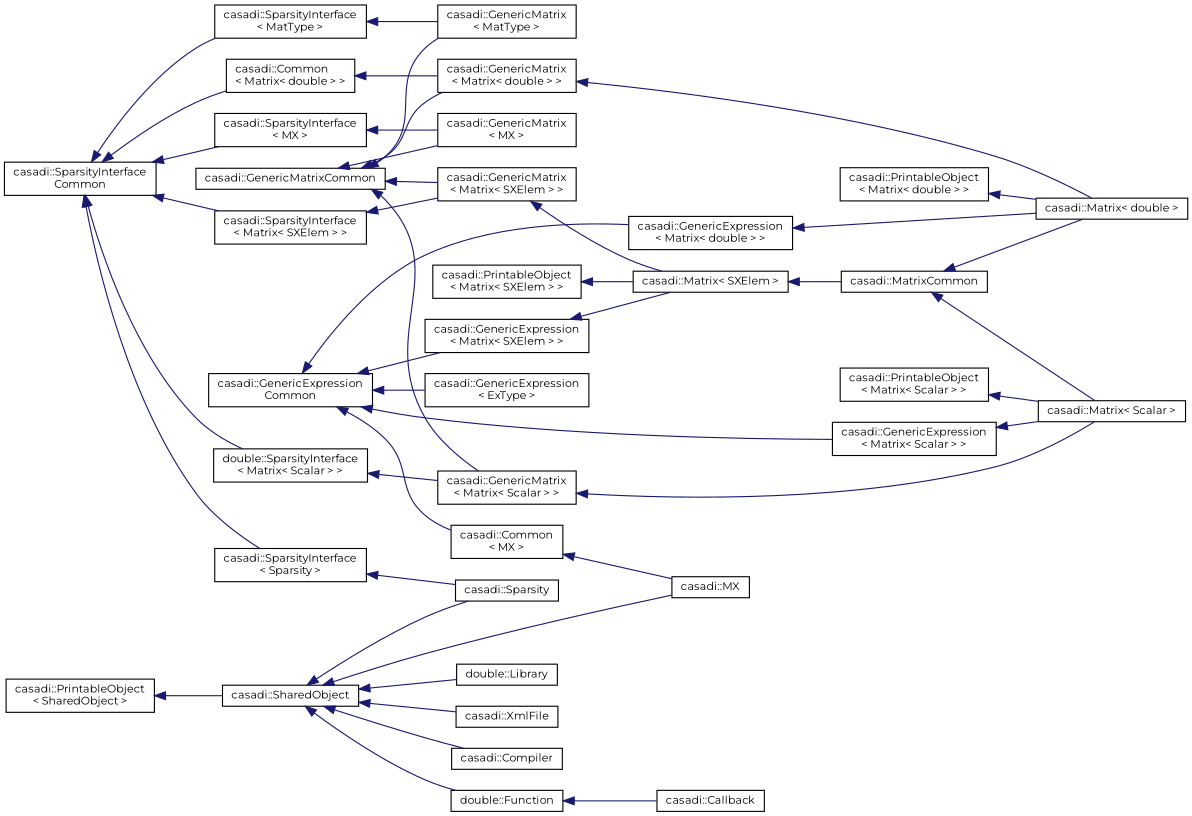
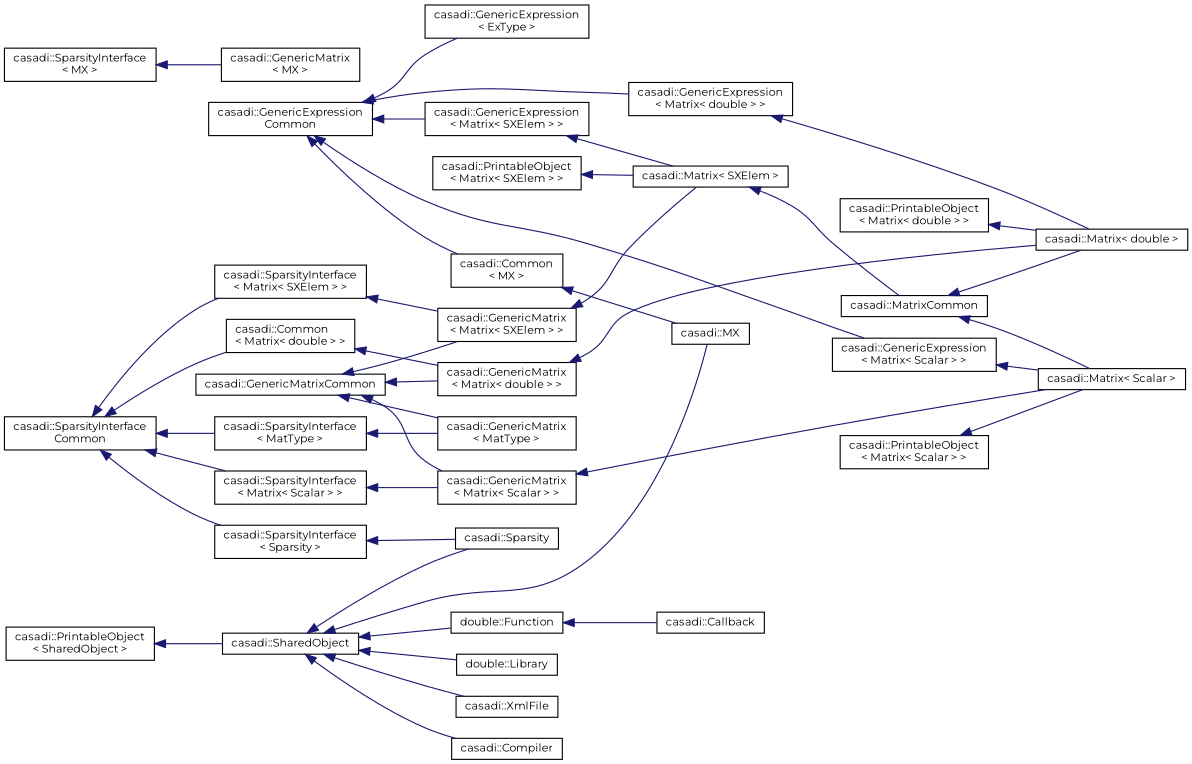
(191, 153) -> none
(400, 154) -> none
(291, 465) -> (291, 488)
